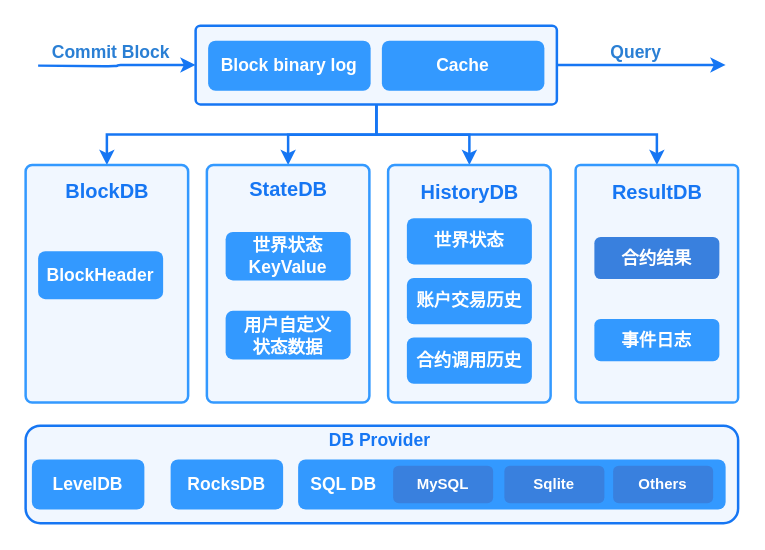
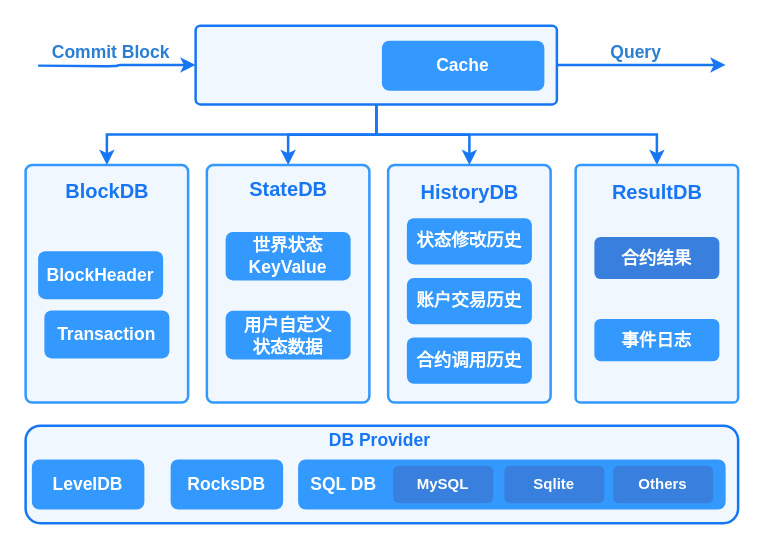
(289, 66) -> none
(469, 241) -> (469, 241)
none -> (107, 334)
